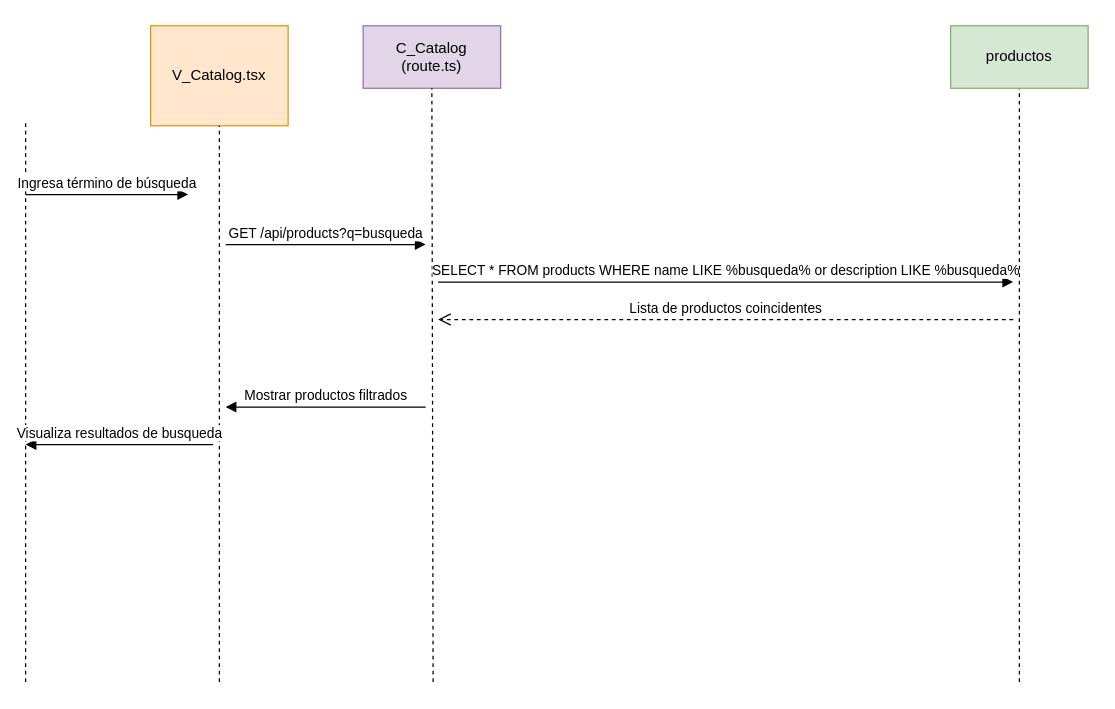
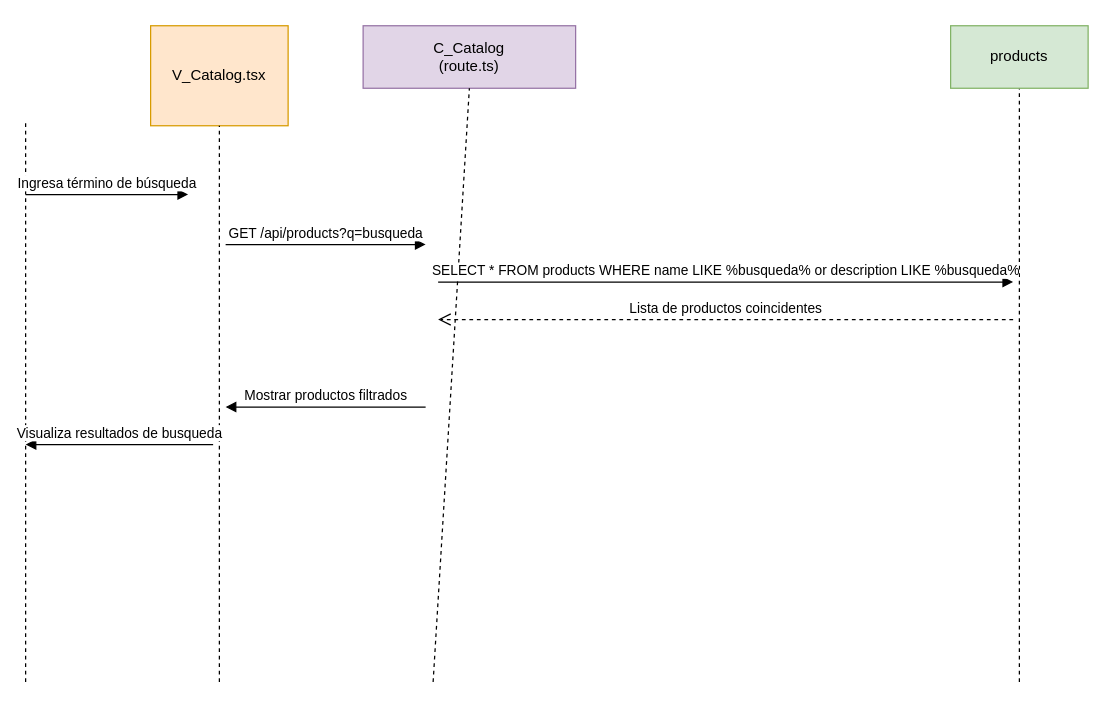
(432, 57) -> (469, 57)
(1019, 57) -> (1019, 57)
